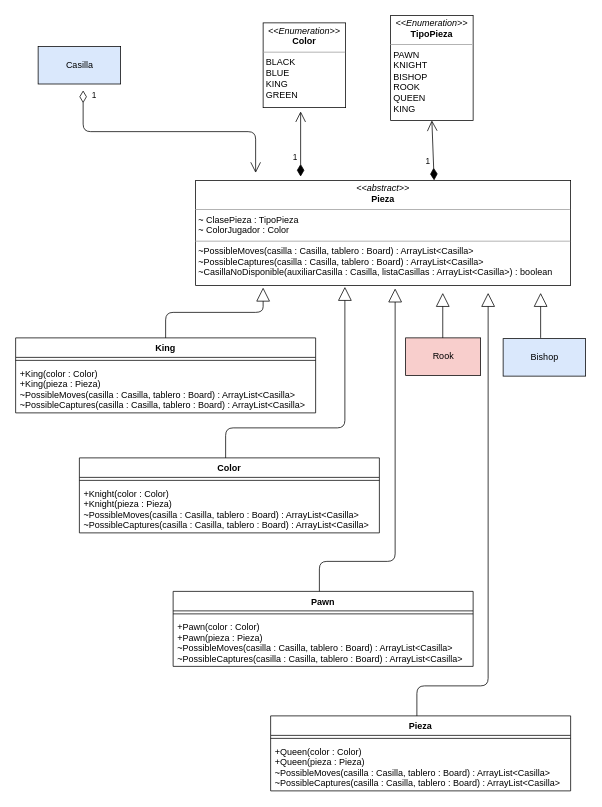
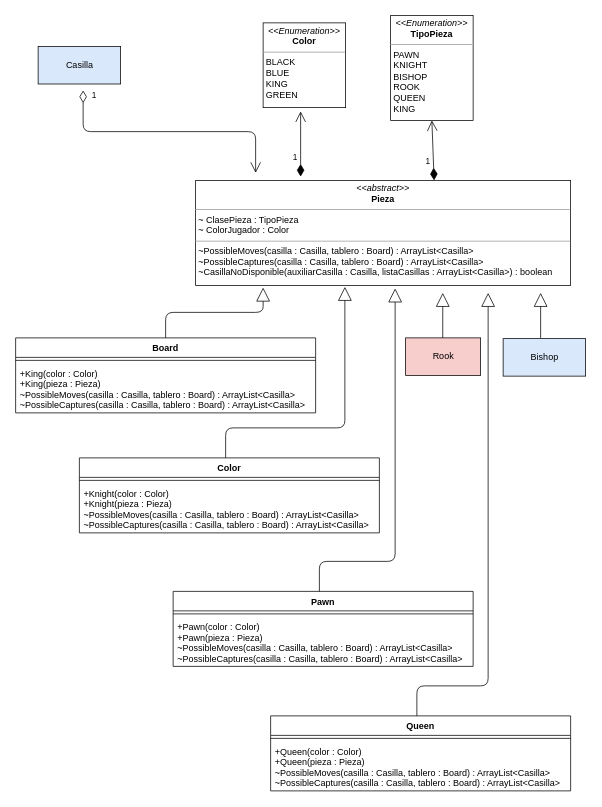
(165, 348) -> (165, 348)
(420, 726) -> (420, 726)
